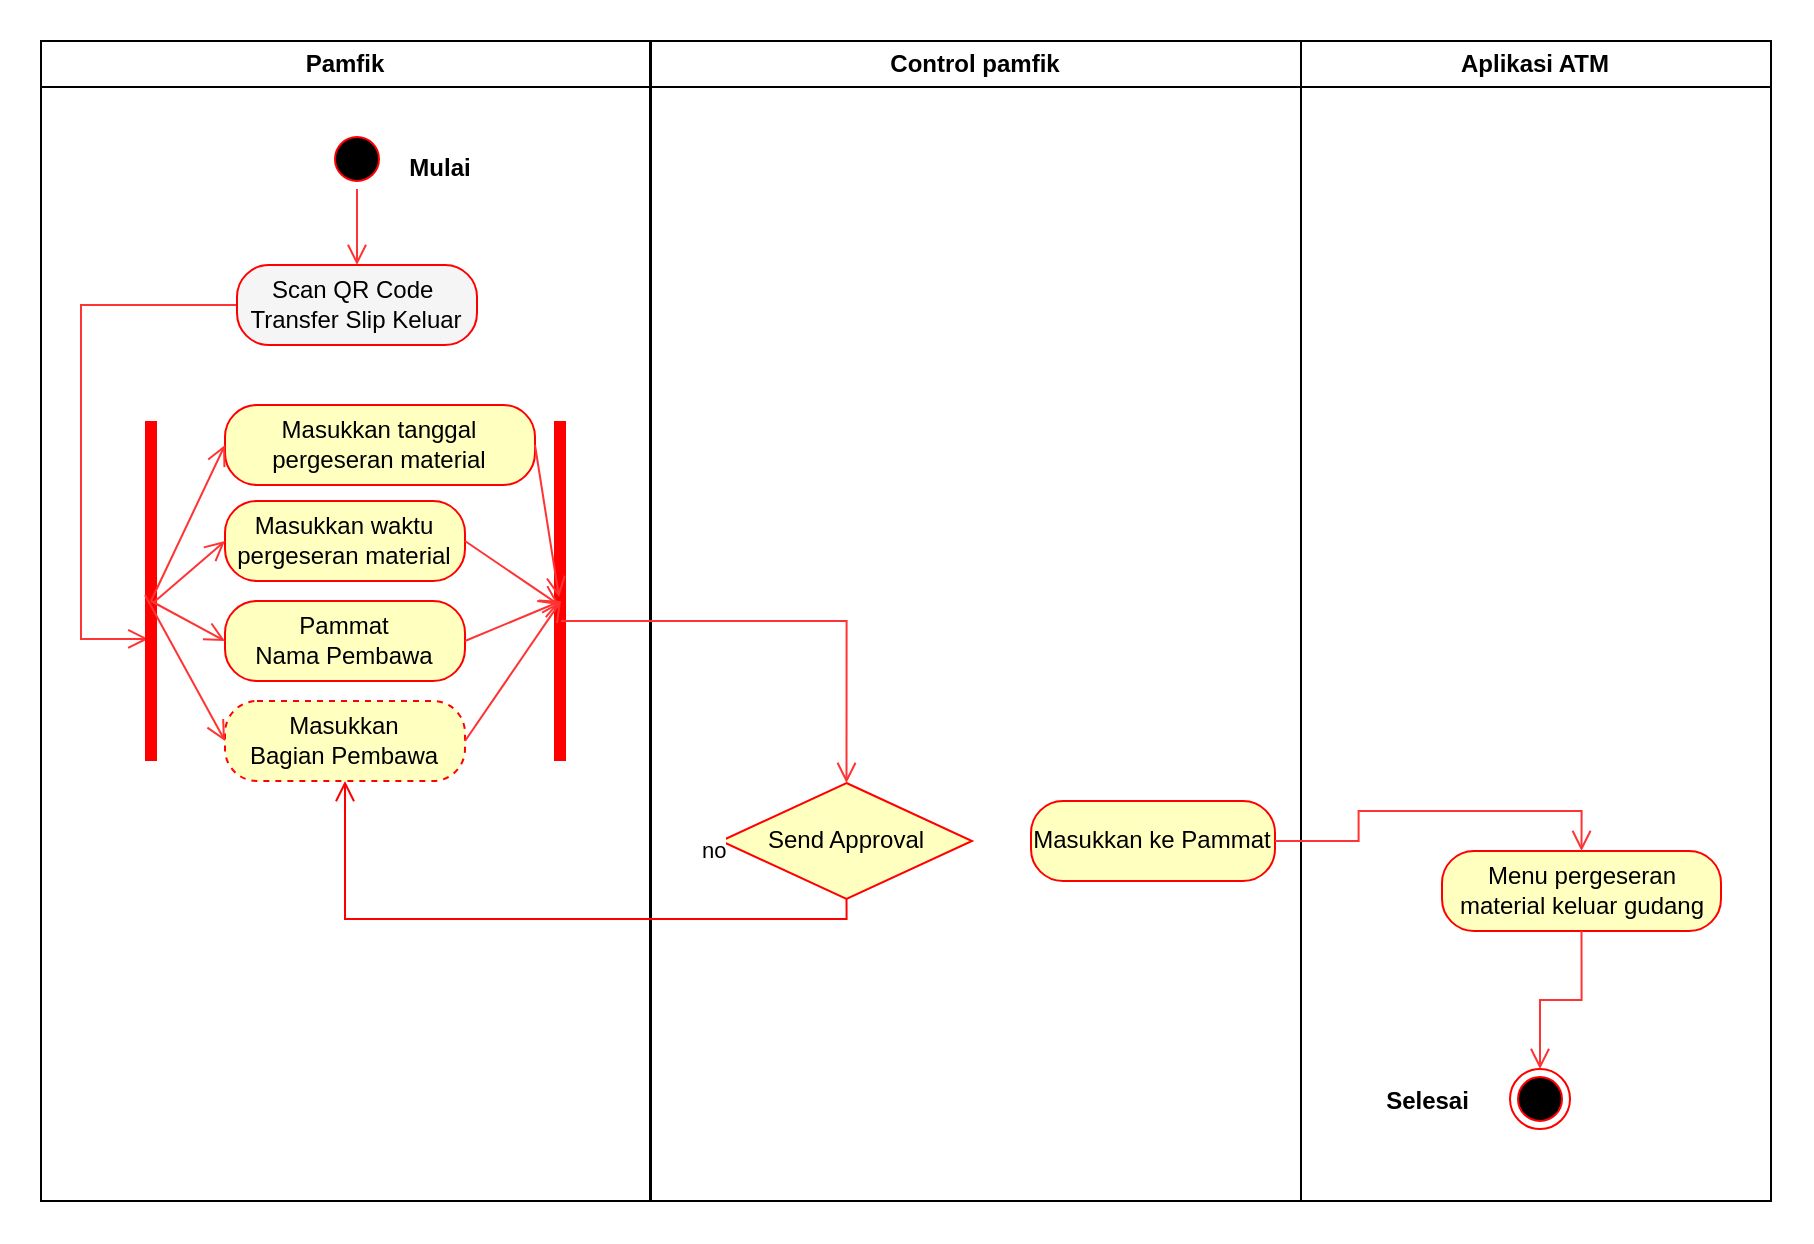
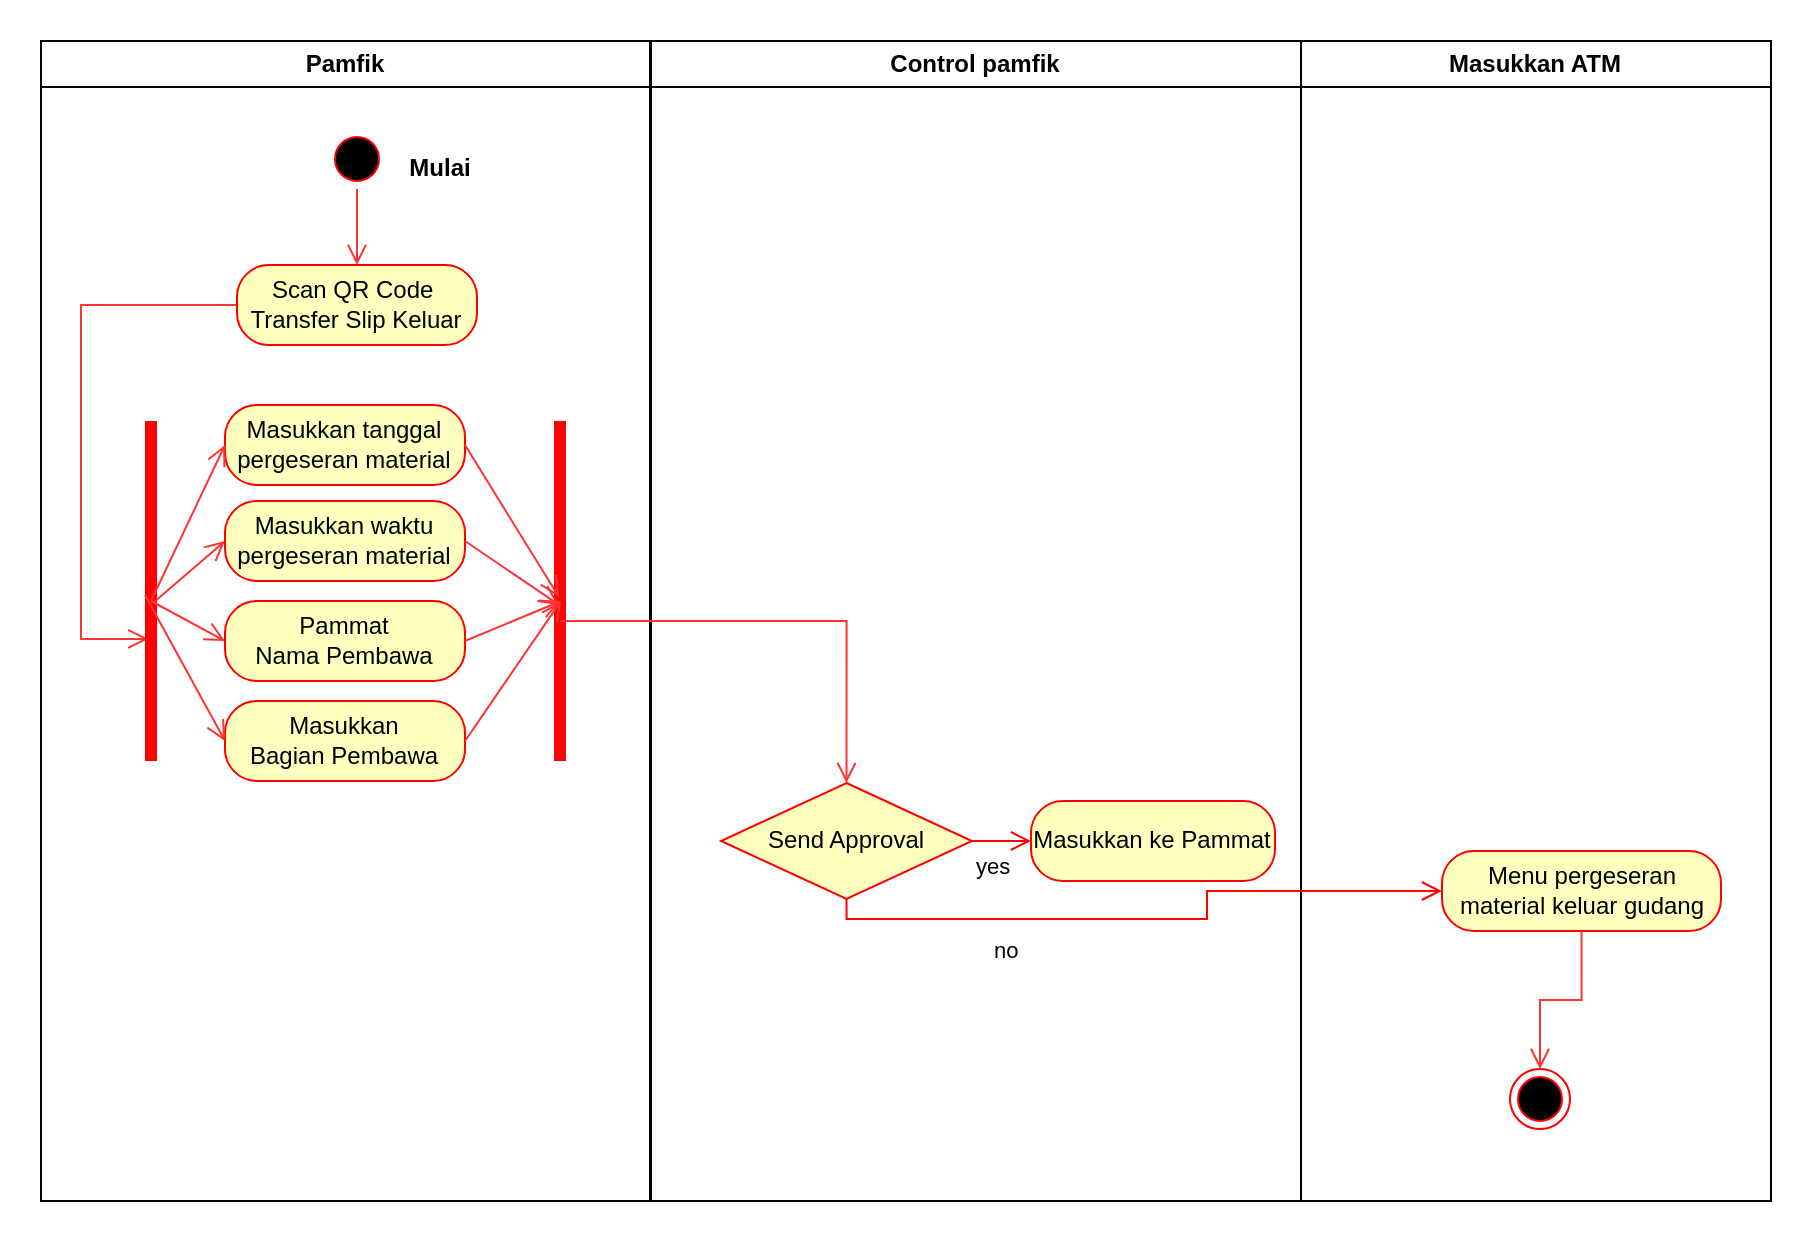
(1536, 65) -> (1536, 65)
(357, 305) -> (357, 305)
(380, 445) -> (345, 445)
(345, 741) -> (345, 741)
(1446, 811) -> none
none -> (999, 841)
(429, 919) -> (1084, 919)
(1429, 1100) -> none
